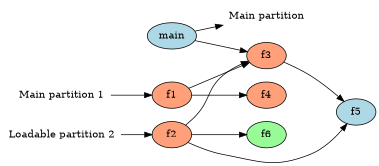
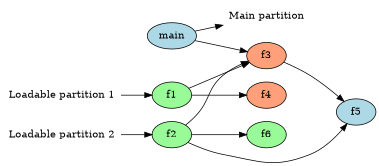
(62, 95) -> (62, 95)
(172, 95) -> (172, 95)
(172, 135) -> (172, 135)
